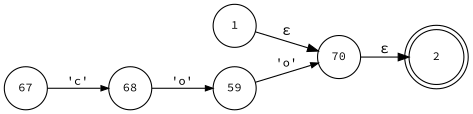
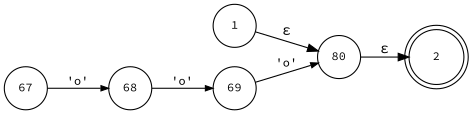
(339, 57) -> (339, 57)
(78, 82) -> (78, 82)
(235, 88) -> (235, 88)
